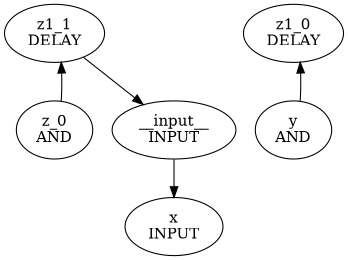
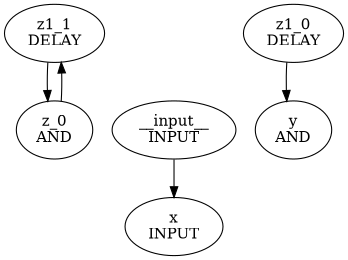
(109, 78) -> (47, 76)
(301, 87) -> (286, 76)
